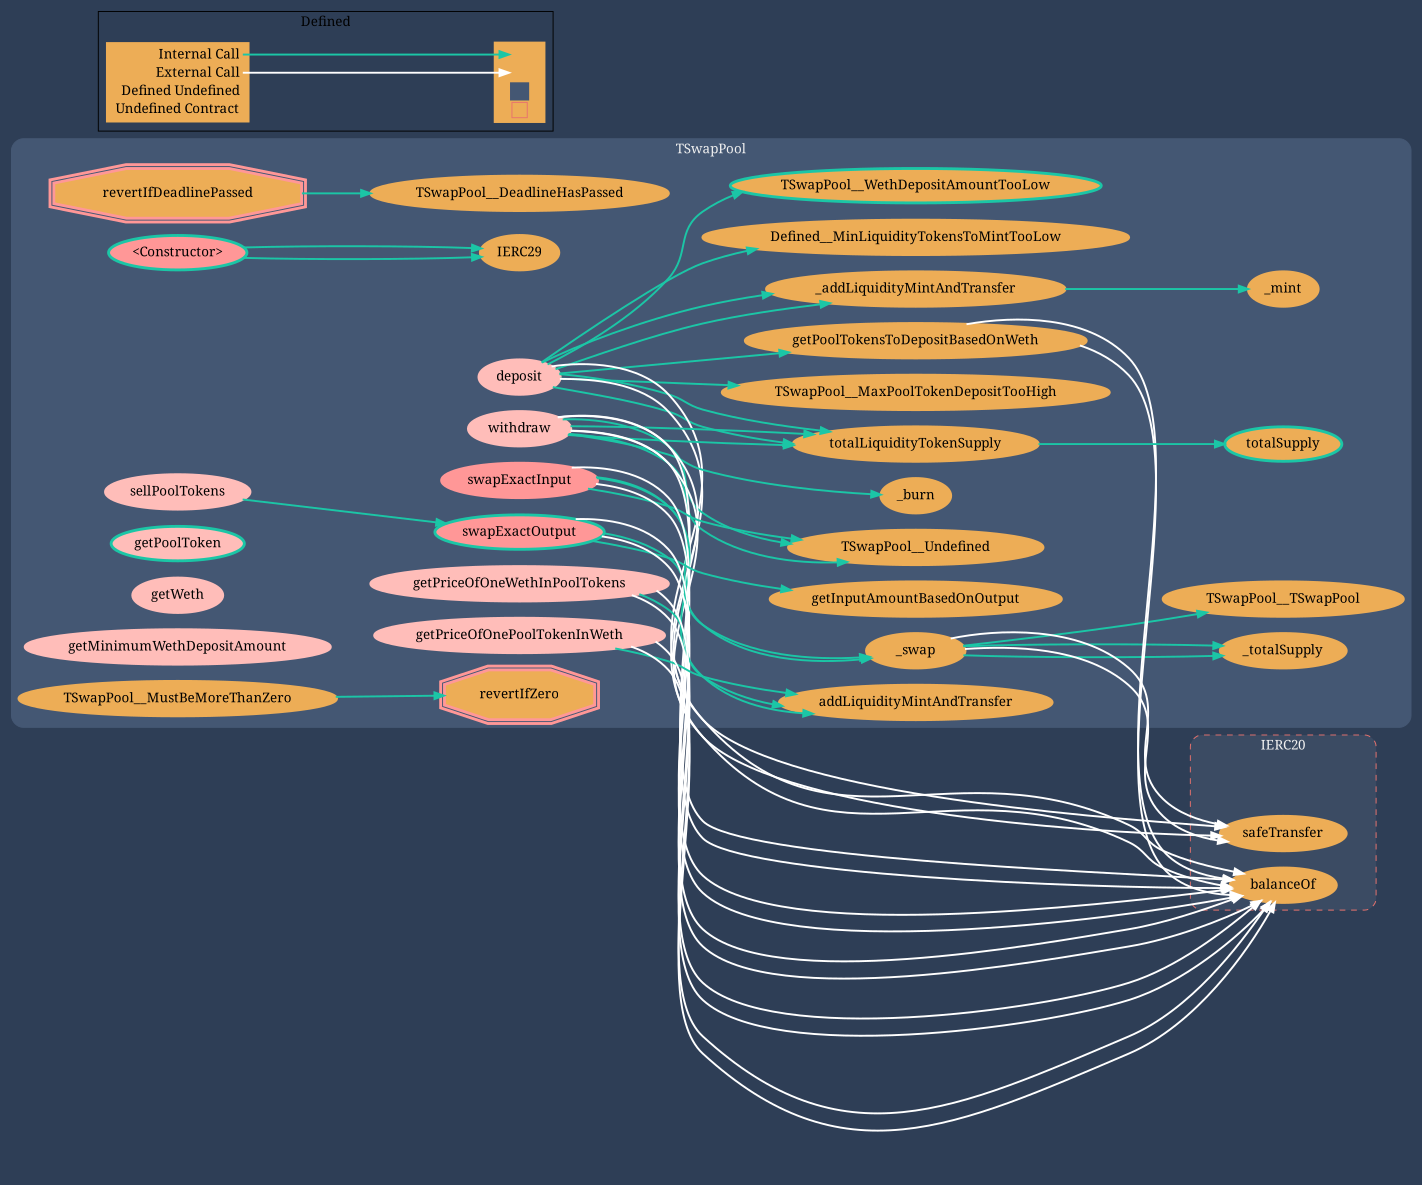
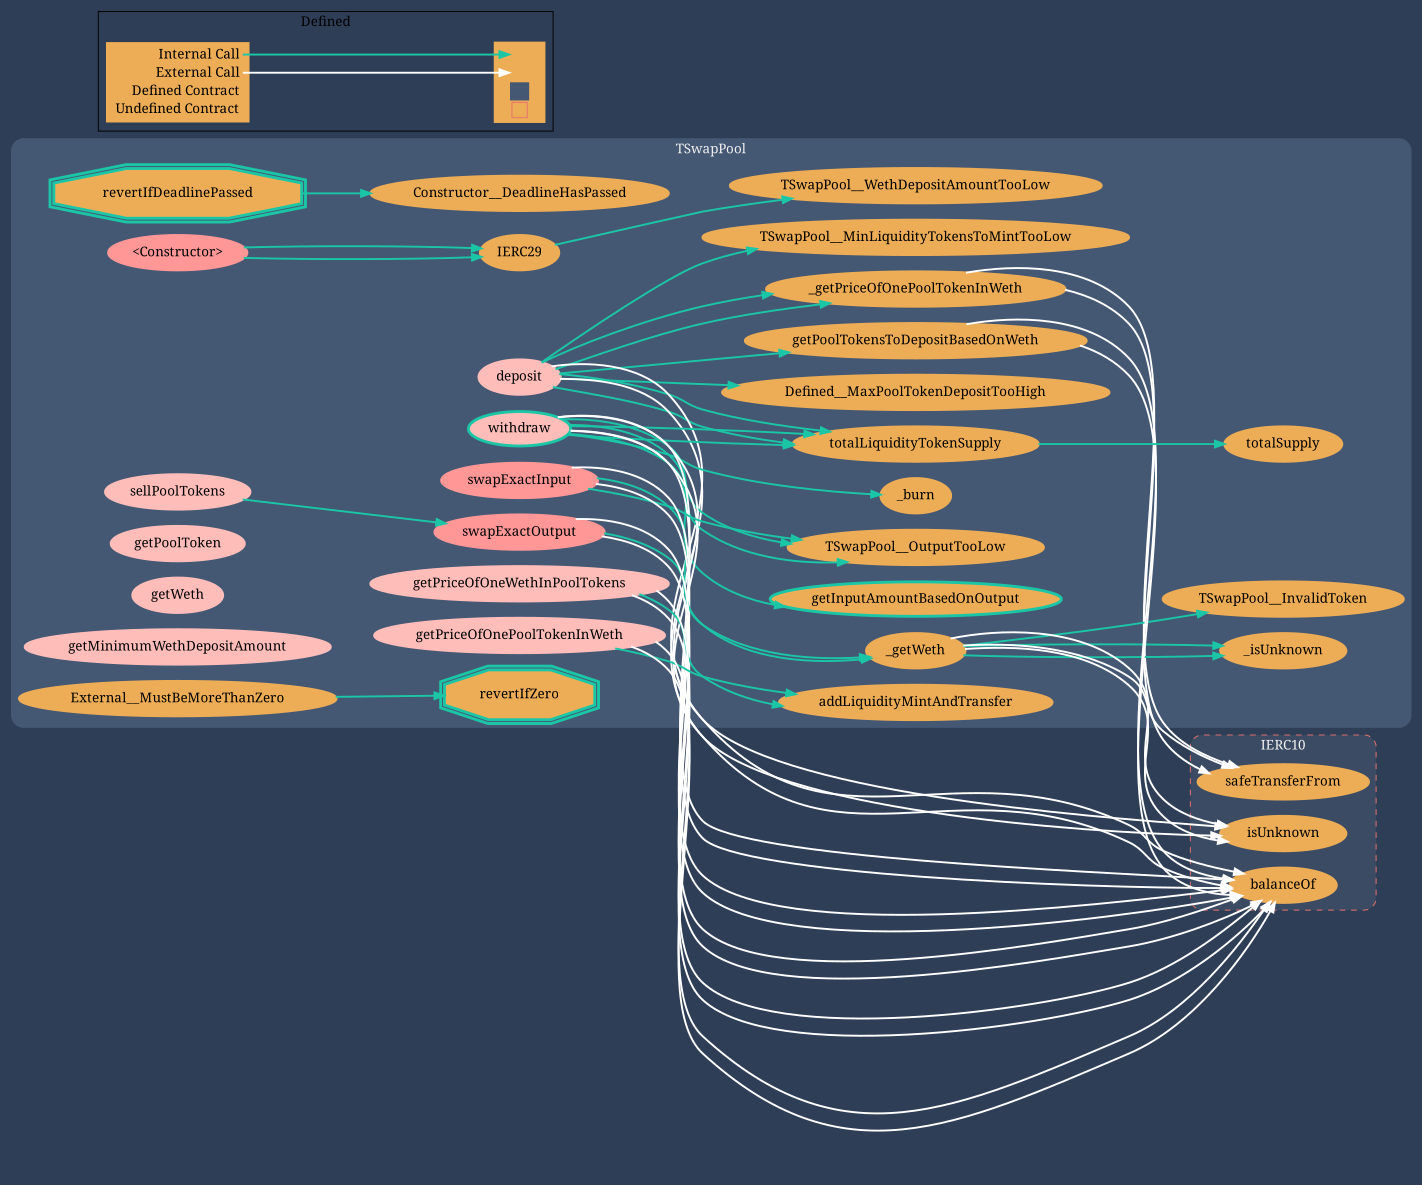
(181, 91) -> (186, 91)
(916, 186) -> (916, 186)
(178, 193) -> (178, 193)
(520, 193) -> (520, 193)
(916, 237) -> (916, 237)
(178, 253) -> (178, 253)
(916, 289) -> (916, 289)
(1283, 289) -> none
(646, 301) -> (668, 219)
(916, 392) -> (916, 392)
(520, 429) -> (520, 429)
(1283, 444) -> (1283, 444)
(520, 532) -> (520, 532)
(178, 544) -> (178, 544)
(916, 547) -> (916, 547)
(700, 572) -> (704, 574)
(916, 599) -> (916, 599)
(1283, 599) -> (1283, 599)
(683, 606) -> none
(916, 651) -> (916, 651)
(1283, 651) -> (1283, 651)
(520, 695) -> (520, 695)
(178, 699) -> (178, 699)
(1283, 746) -> (1283, 746)
none -> (1283, 782)
(1283, 834) -> (1283, 834)
